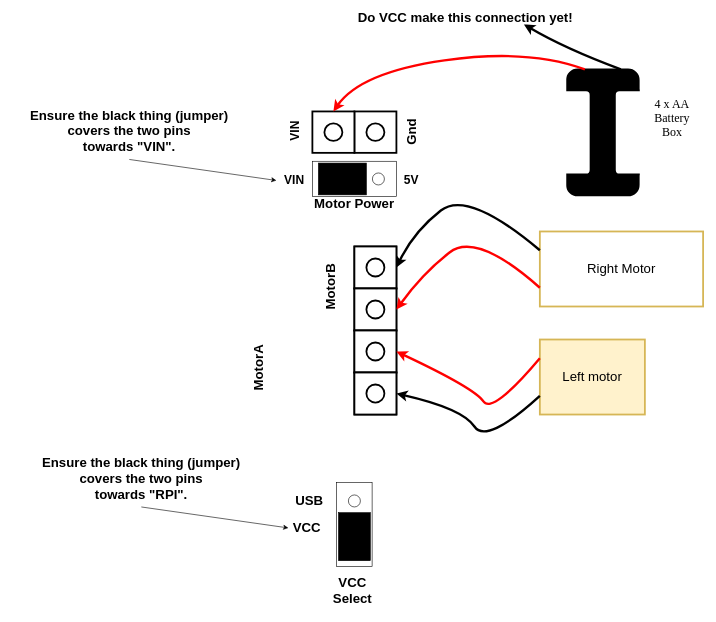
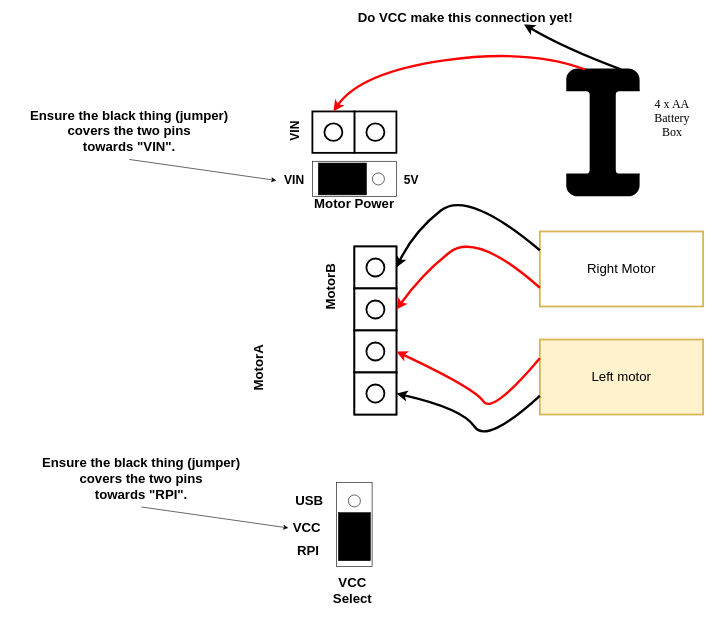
(411, 132) -> none
(592, 377) -> (621, 377)
none -> (308, 551)
